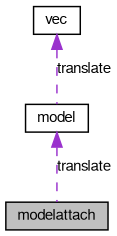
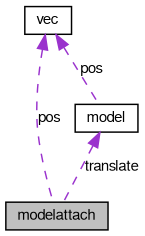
(84, 69) -> (92, 69)
none -> (37, 126)
